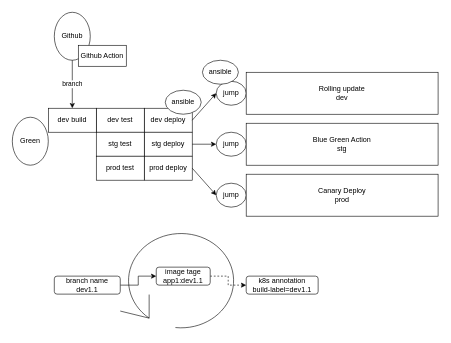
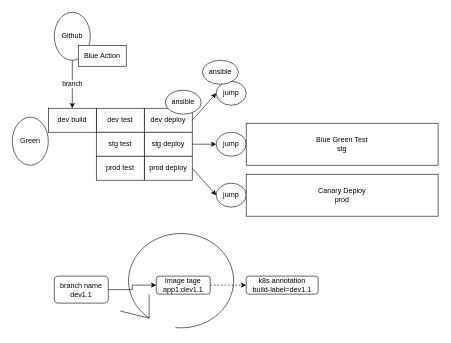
(102, 56) -> (102, 56)
(342, 93) -> none
(342, 144) -> (342, 144)
(183, 276) -> (183, 285)
(87, 285) -> (81, 290)
